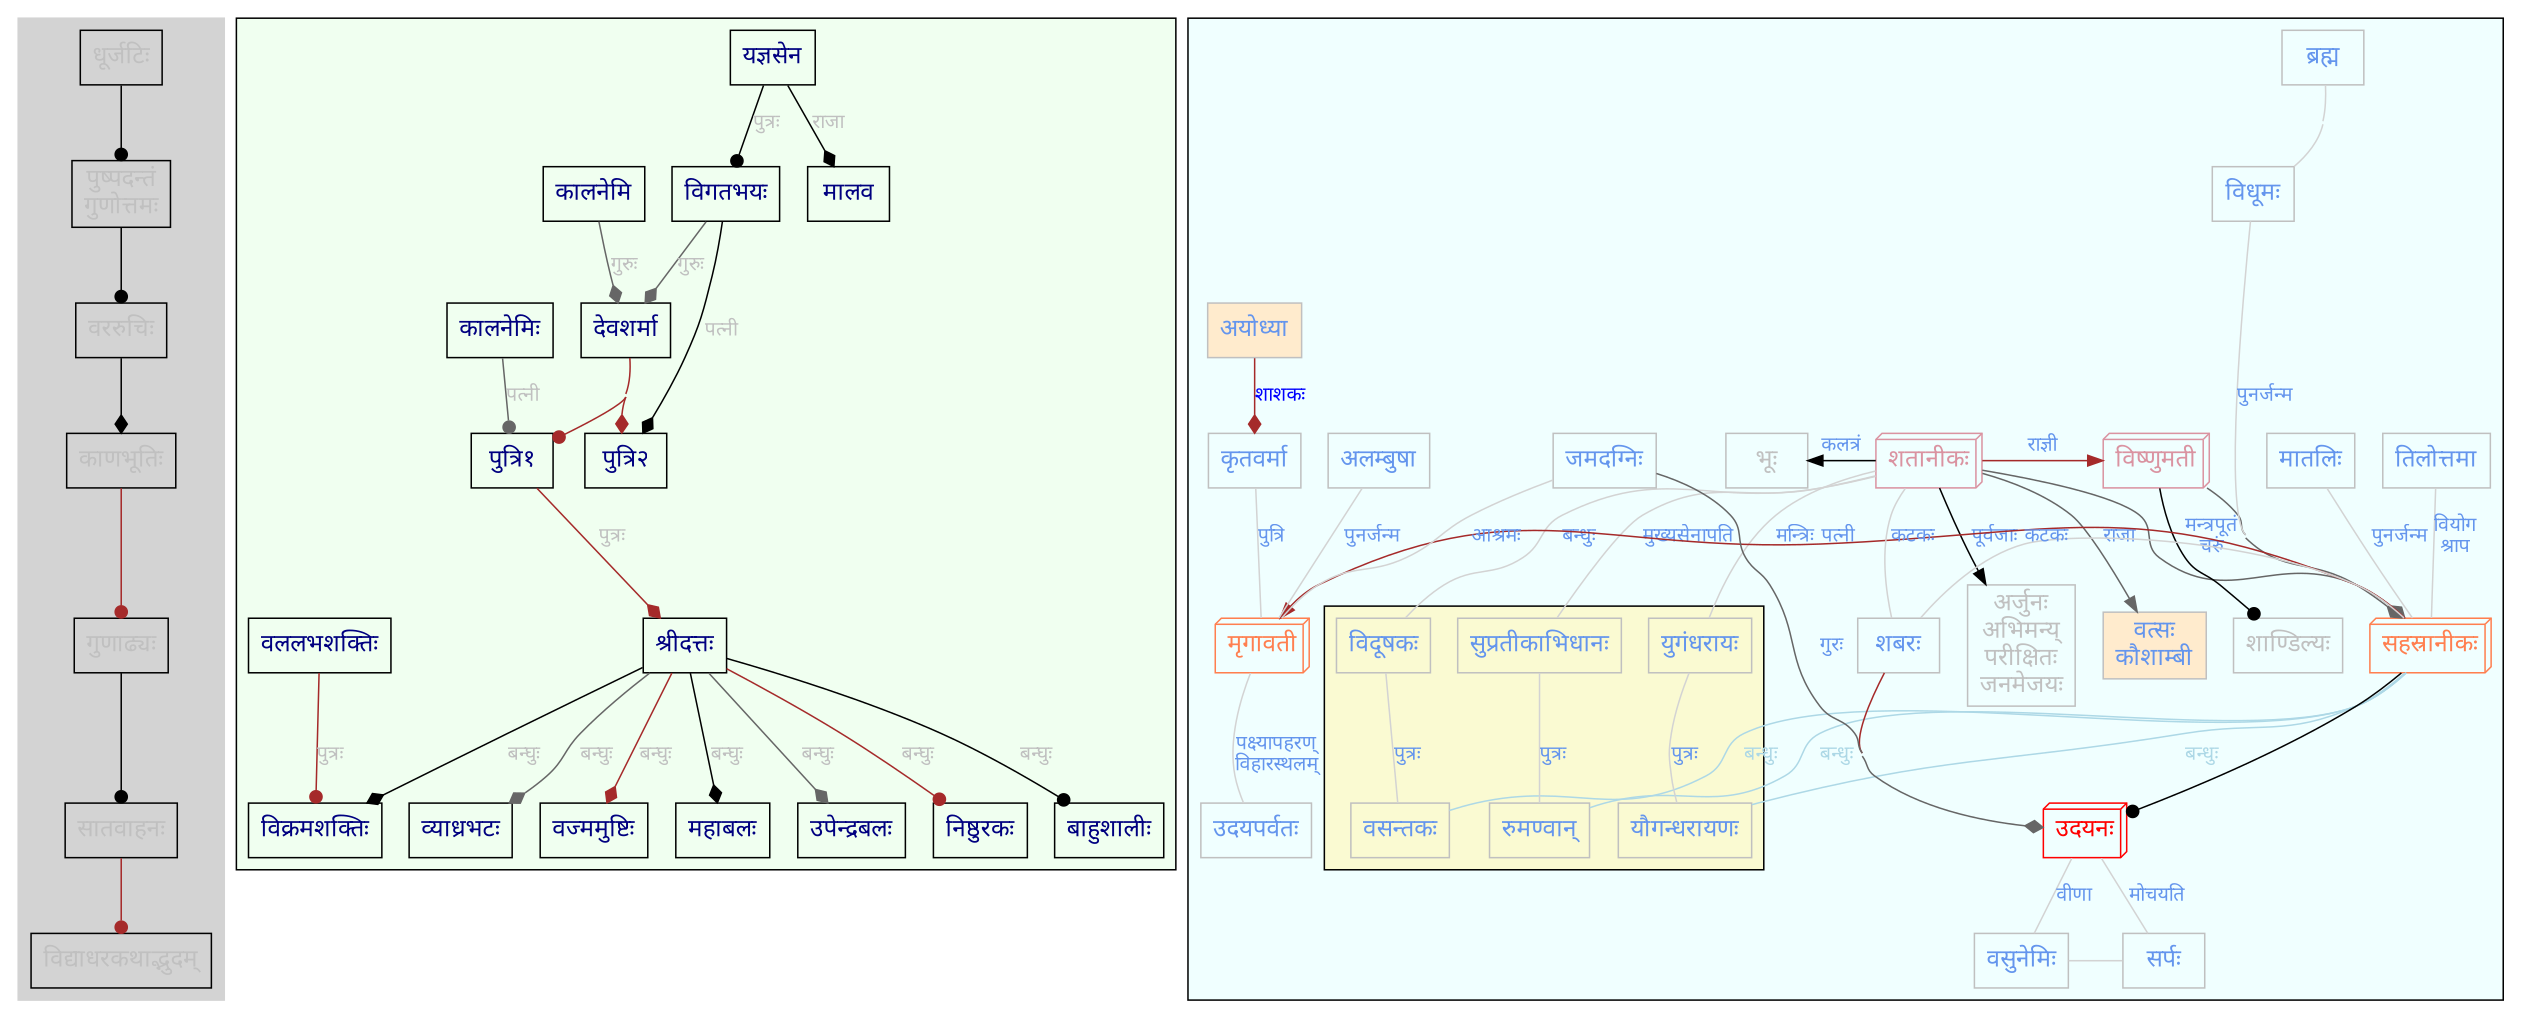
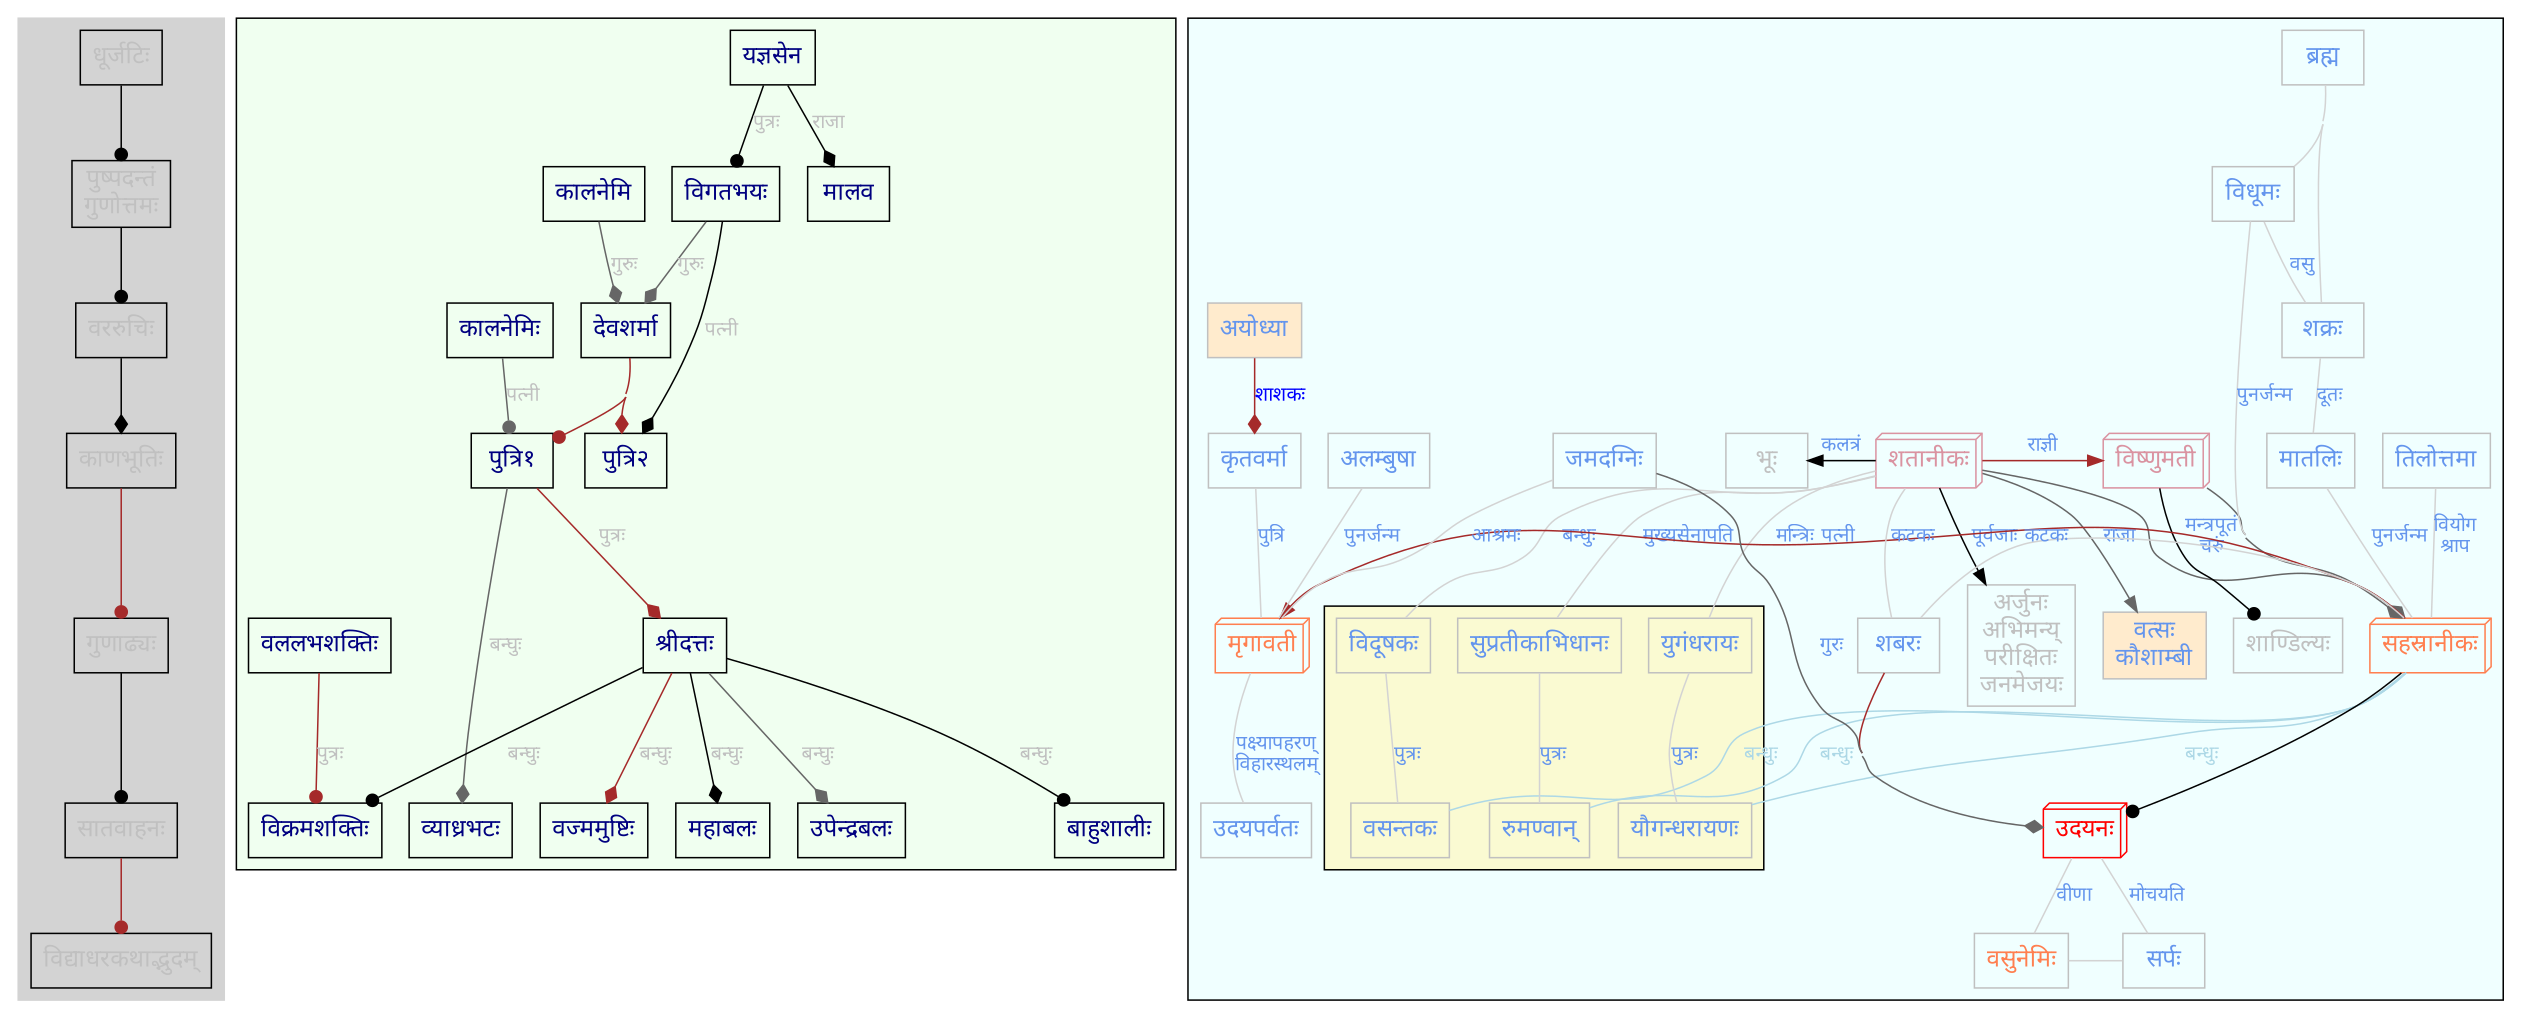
none -> (2323, 330)
(584, 730) -> (482, 636)
(510, 732) -> (510, 732)
(980, 830) -> none
(2021, 961) -> (2021, 961)
